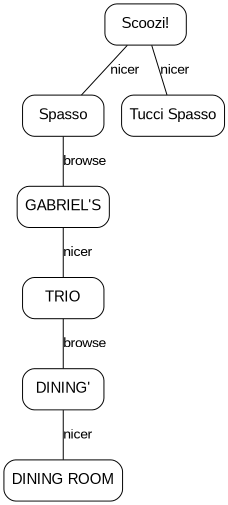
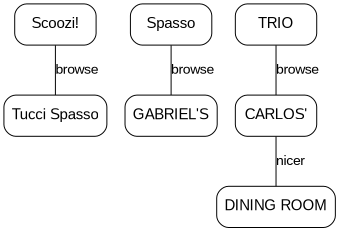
(104, 70) -> none
(175, 70) -> (77, 70)
(63, 253) -> none
(63, 389) -> (276, 116)
